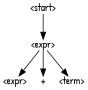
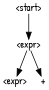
(72, 82) -> none
